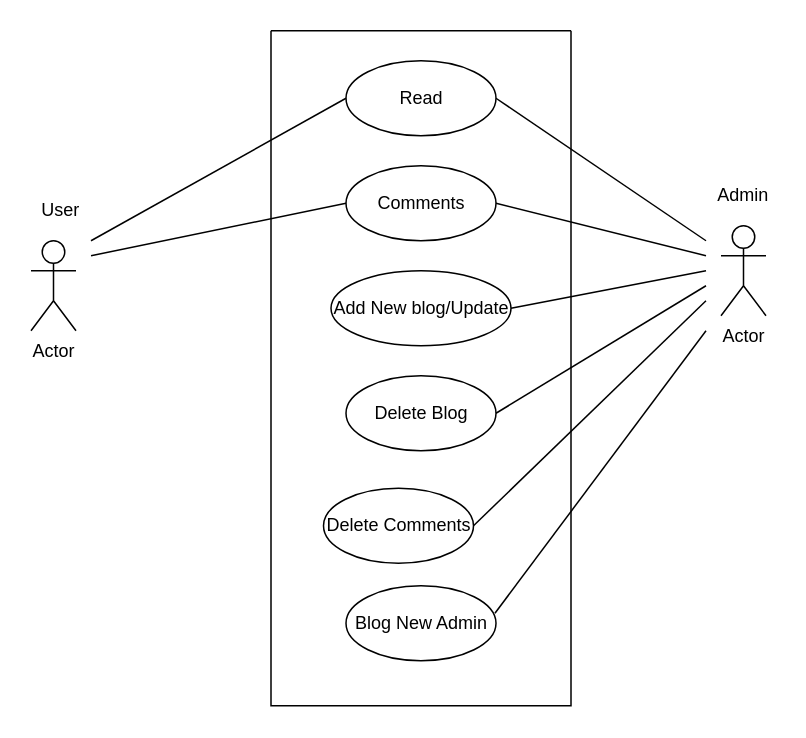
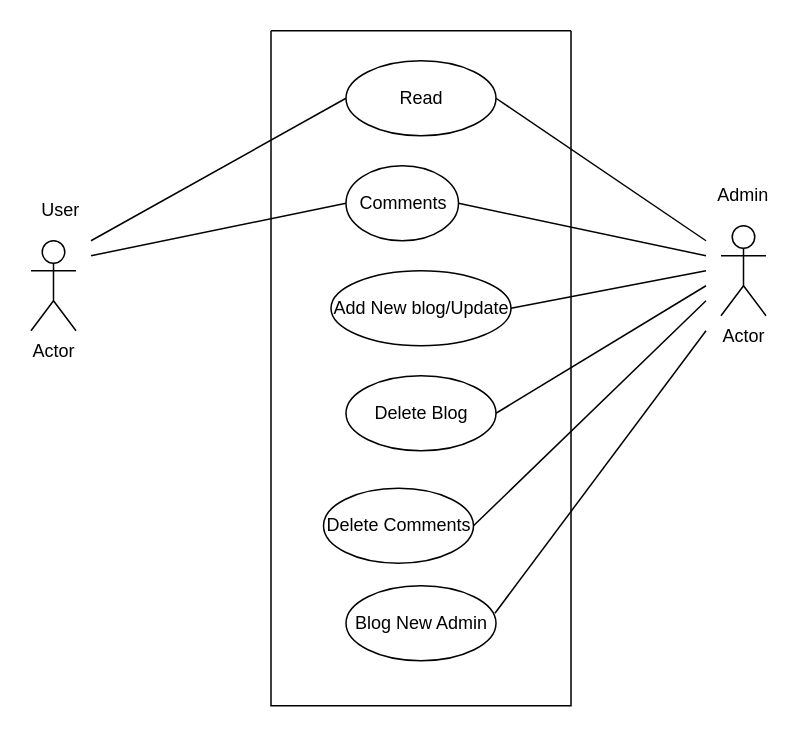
(421, 203) -> (402, 203)
